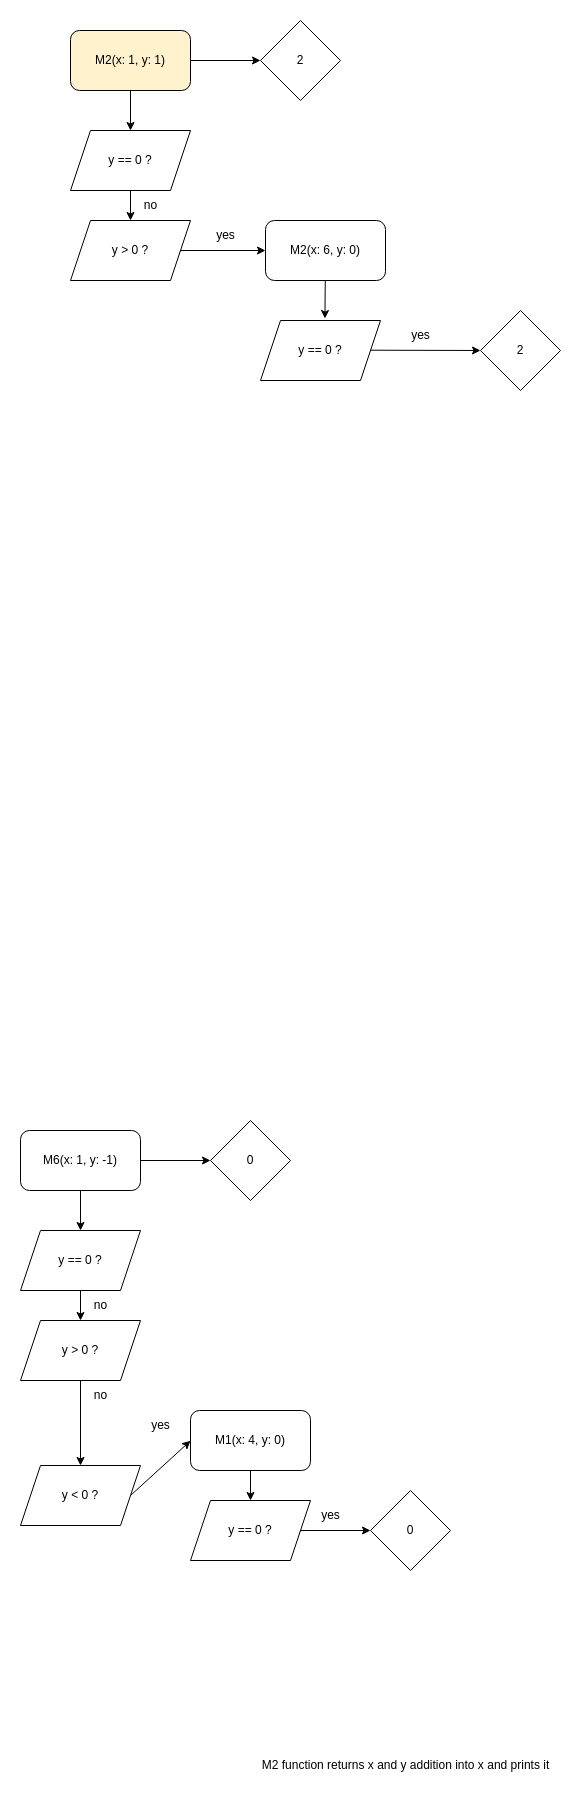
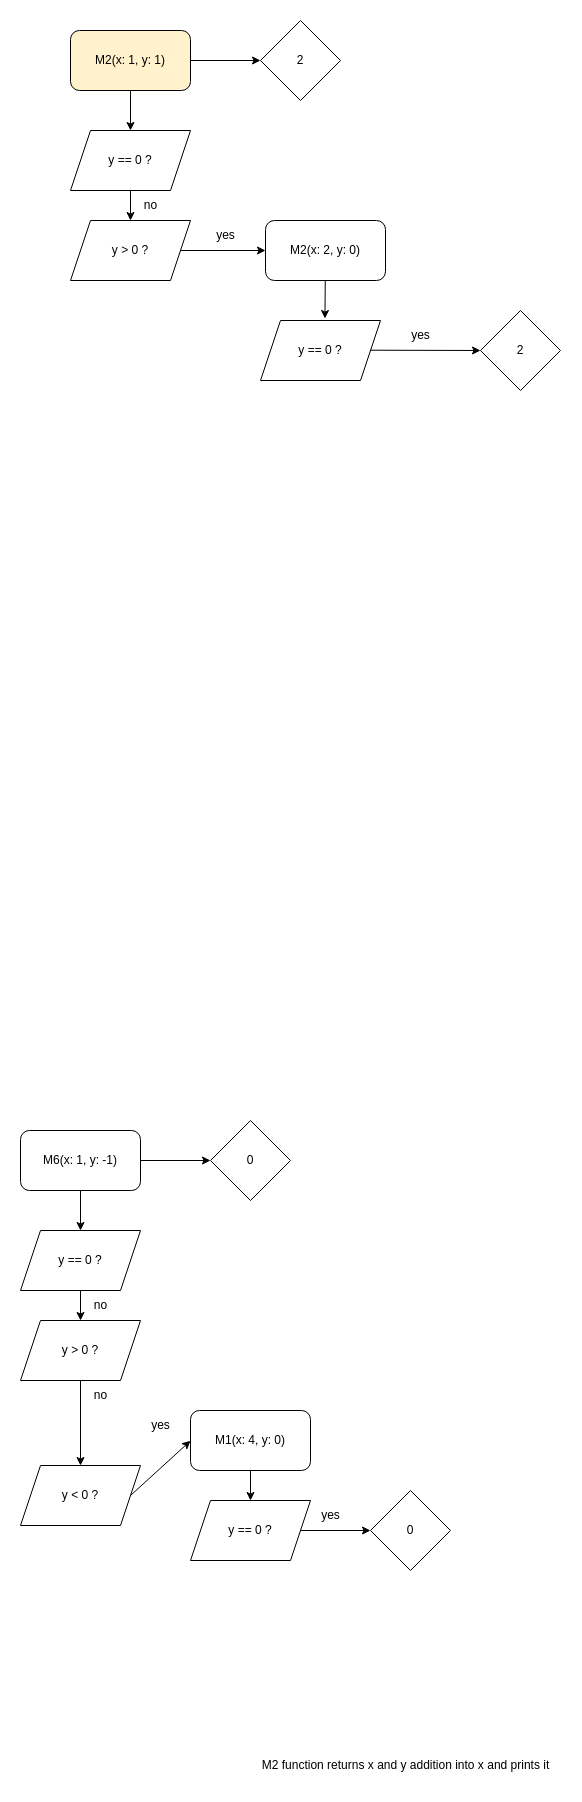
(326, 251) -> (326, 251)
